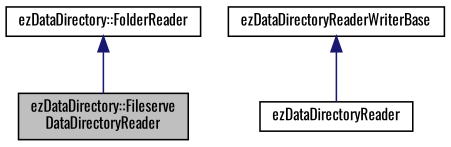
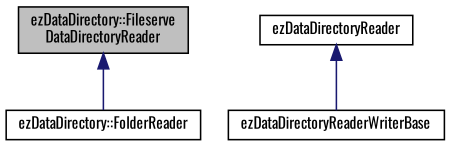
(103, 73) -> (103, 90)
(336, 77) -> (336, 85)
